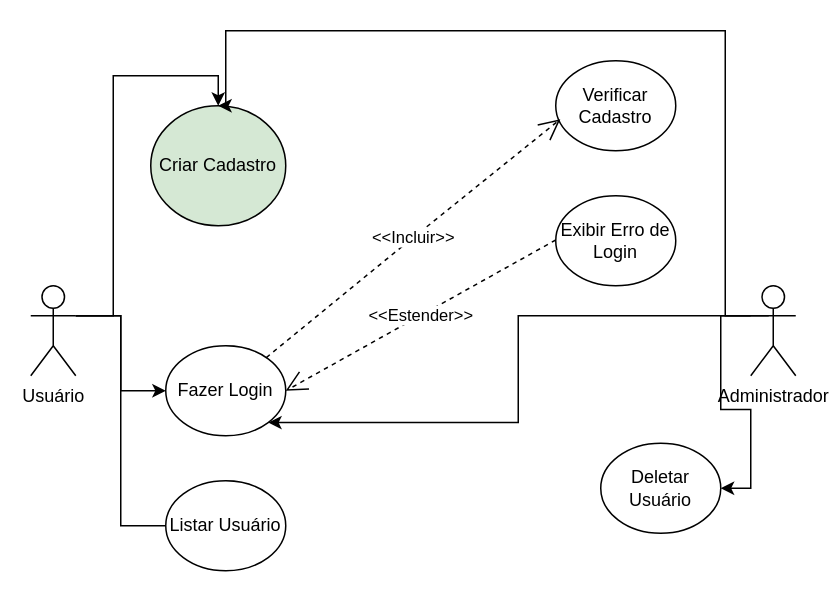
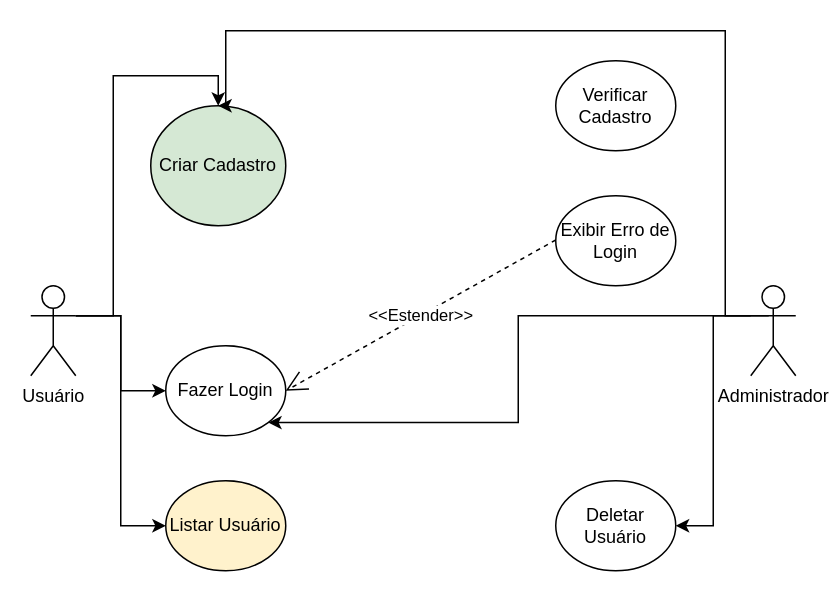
(412, 239) -> none
(661, 488) -> (616, 526)
(158, 526) -> (154, 526)
(226, 526) -> (226, 526)
